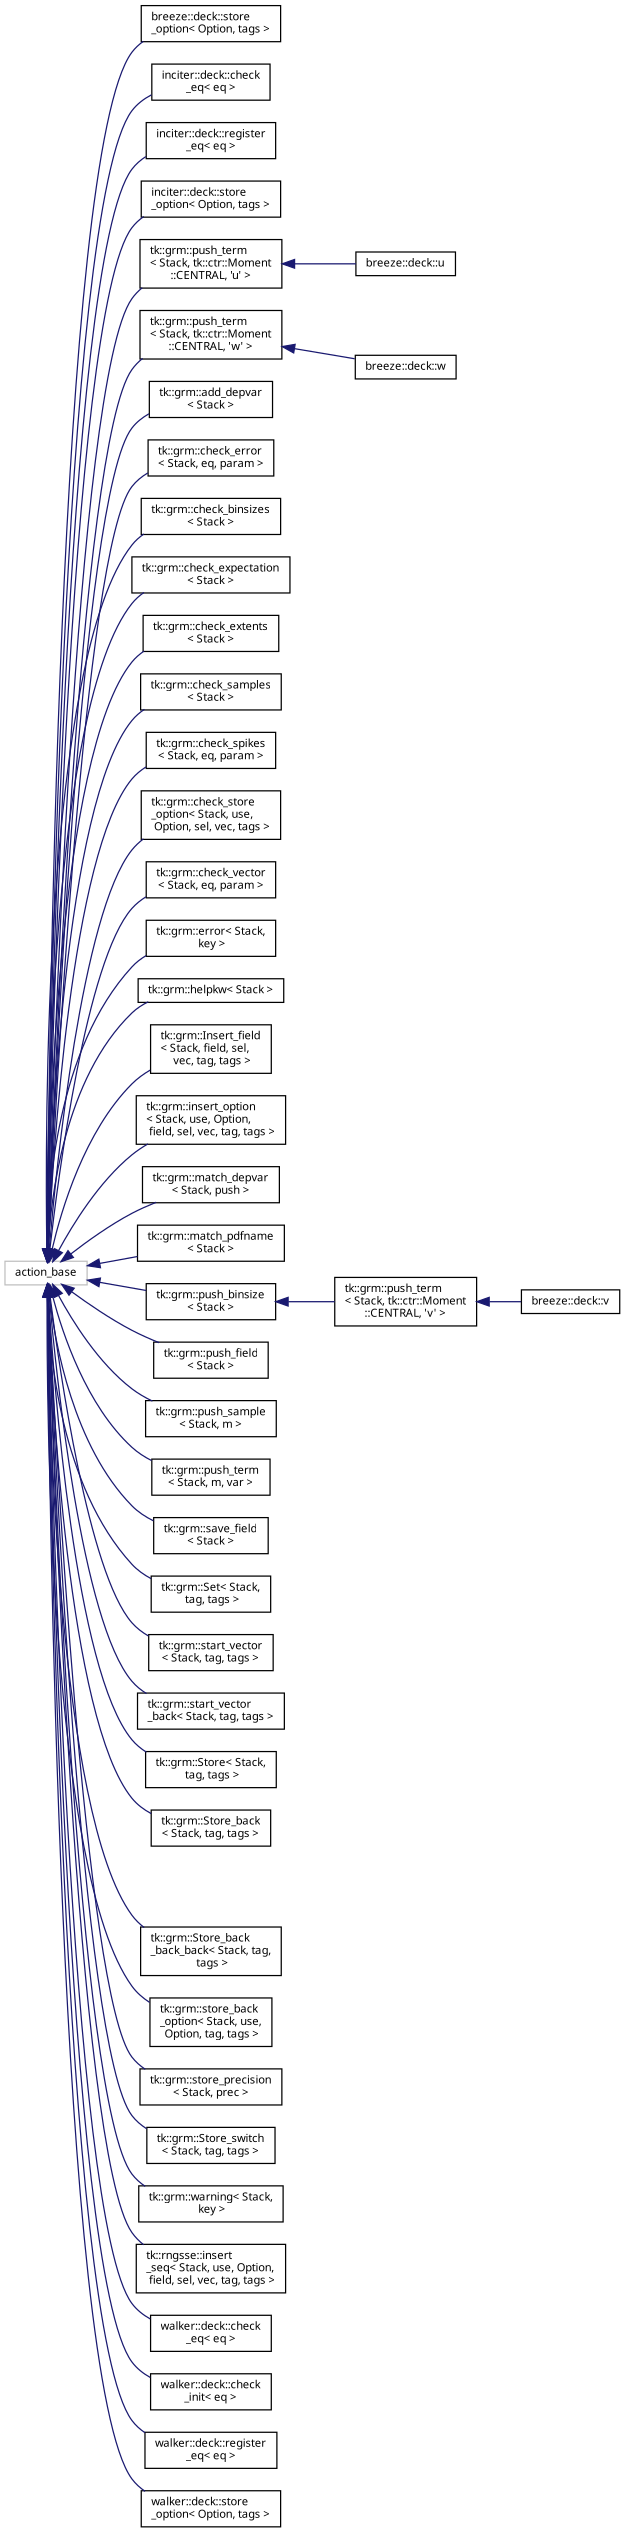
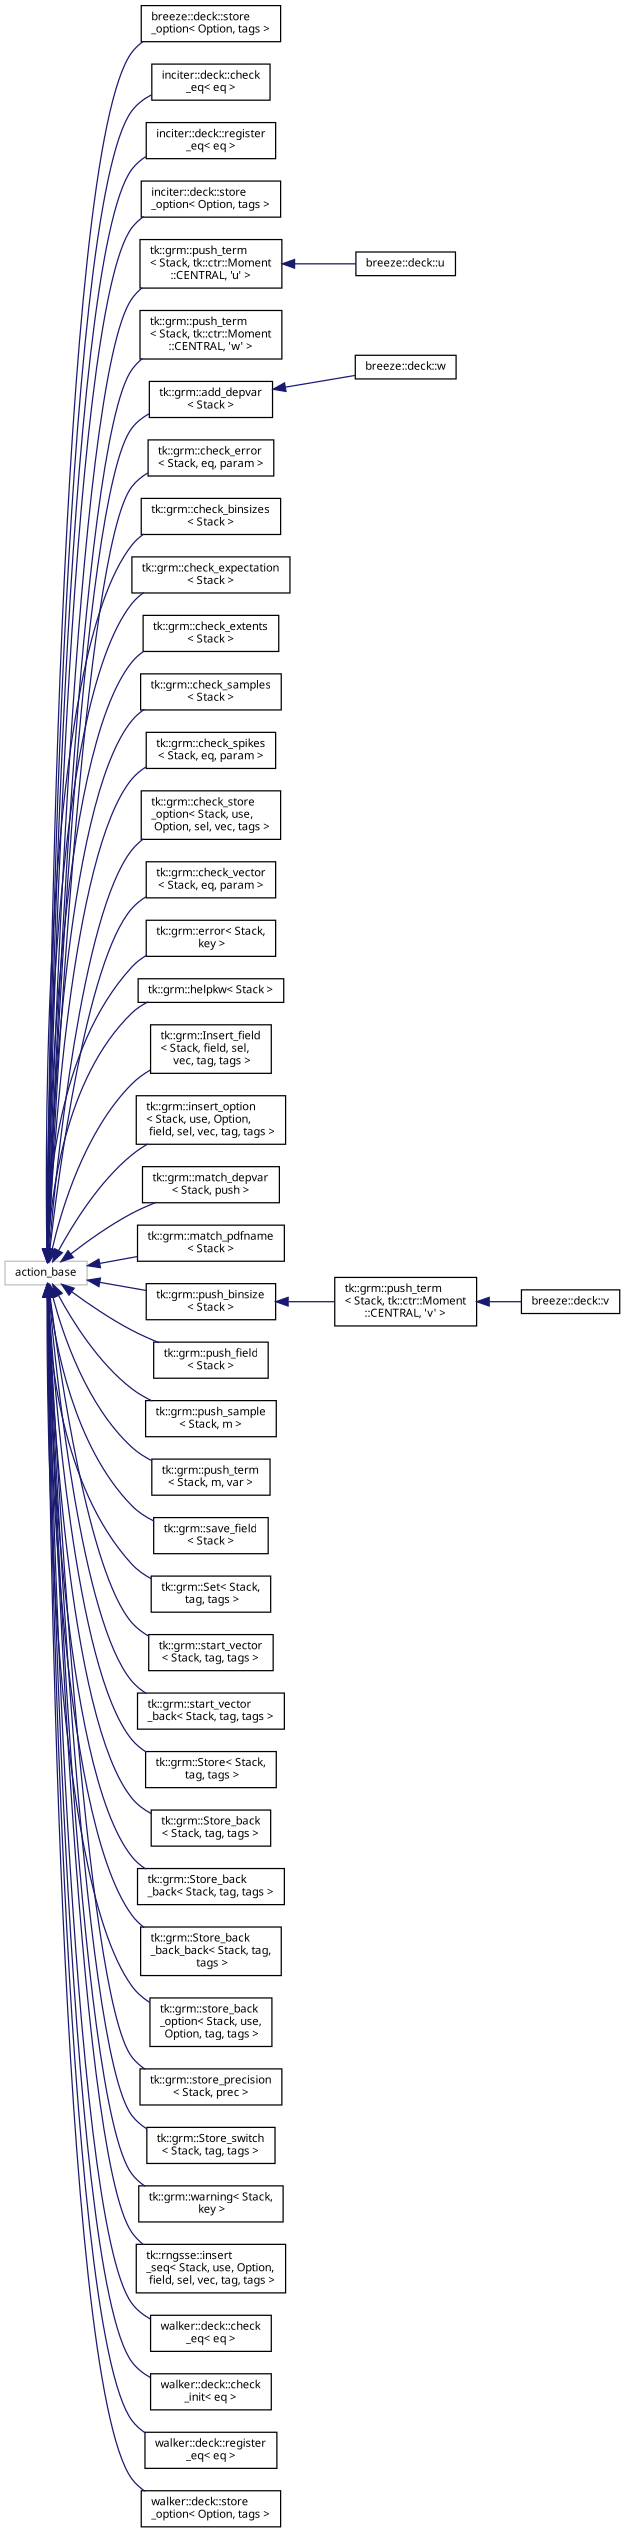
(325, 354) -> (320, 381)
none -> (211, 1887)
